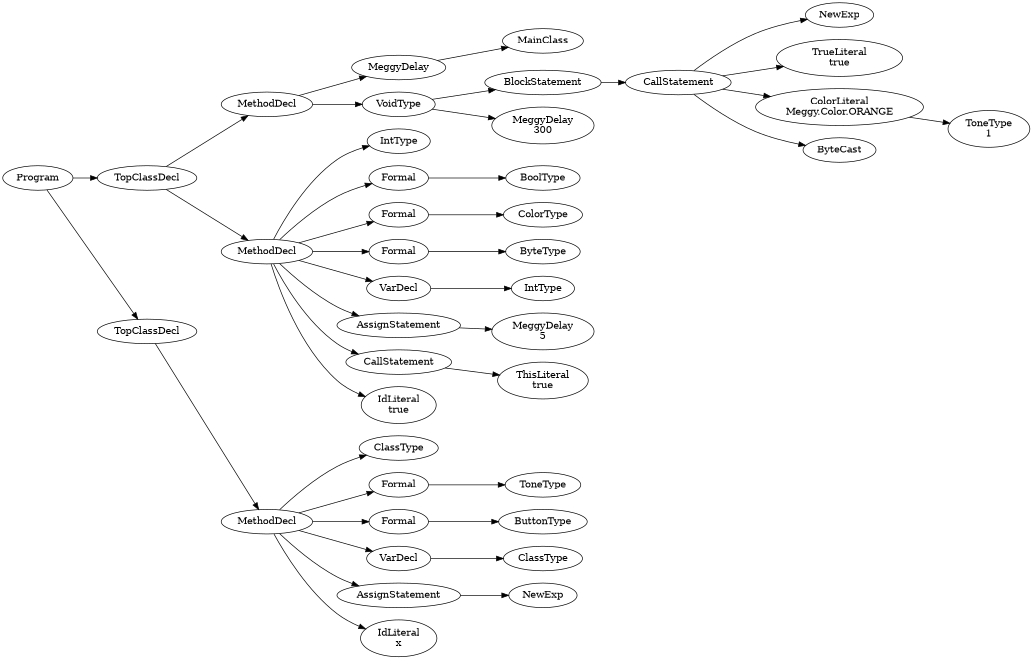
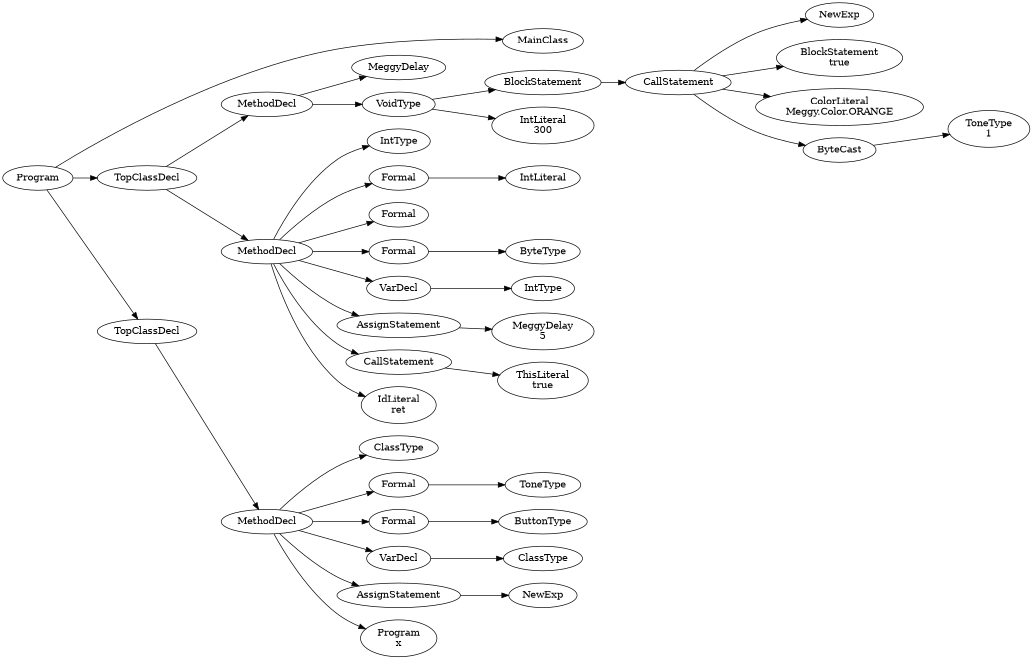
(469, 54) -> (266, 68)
(840, 58) -> (840, 58)
(926, 120) -> (908, 140)
(543, 125) -> (543, 125)
(543, 178) -> (543, 178)
(543, 215) -> none
(399, 405) -> (399, 405)
(399, 638) -> (399, 638)
